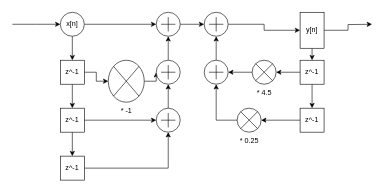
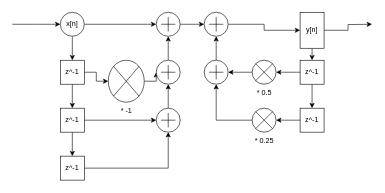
(265, 93) -> (265, 93)
(249, 120) -> (264, 120)
